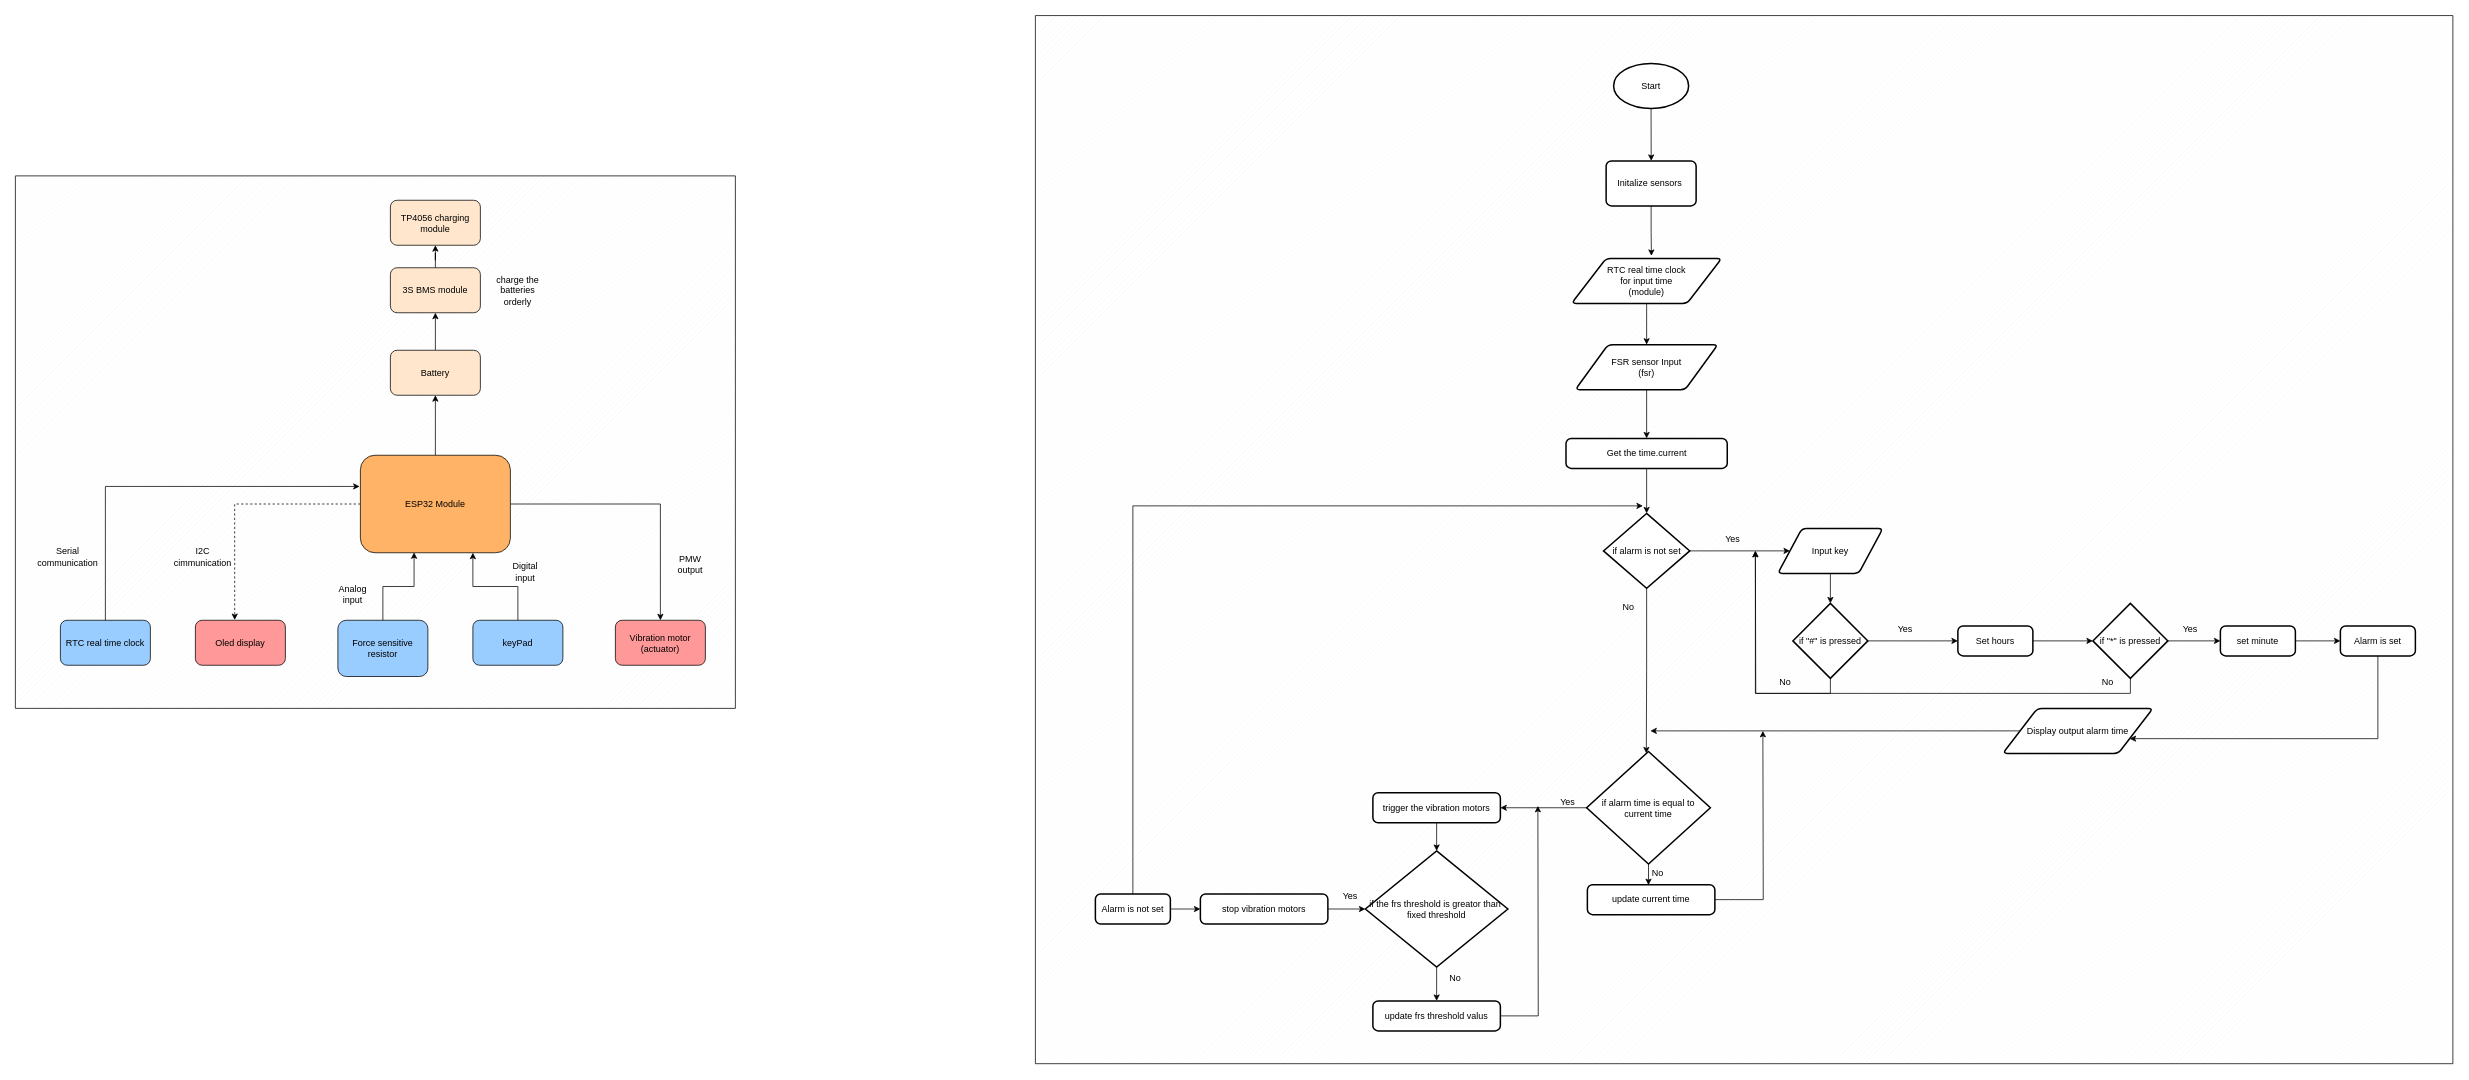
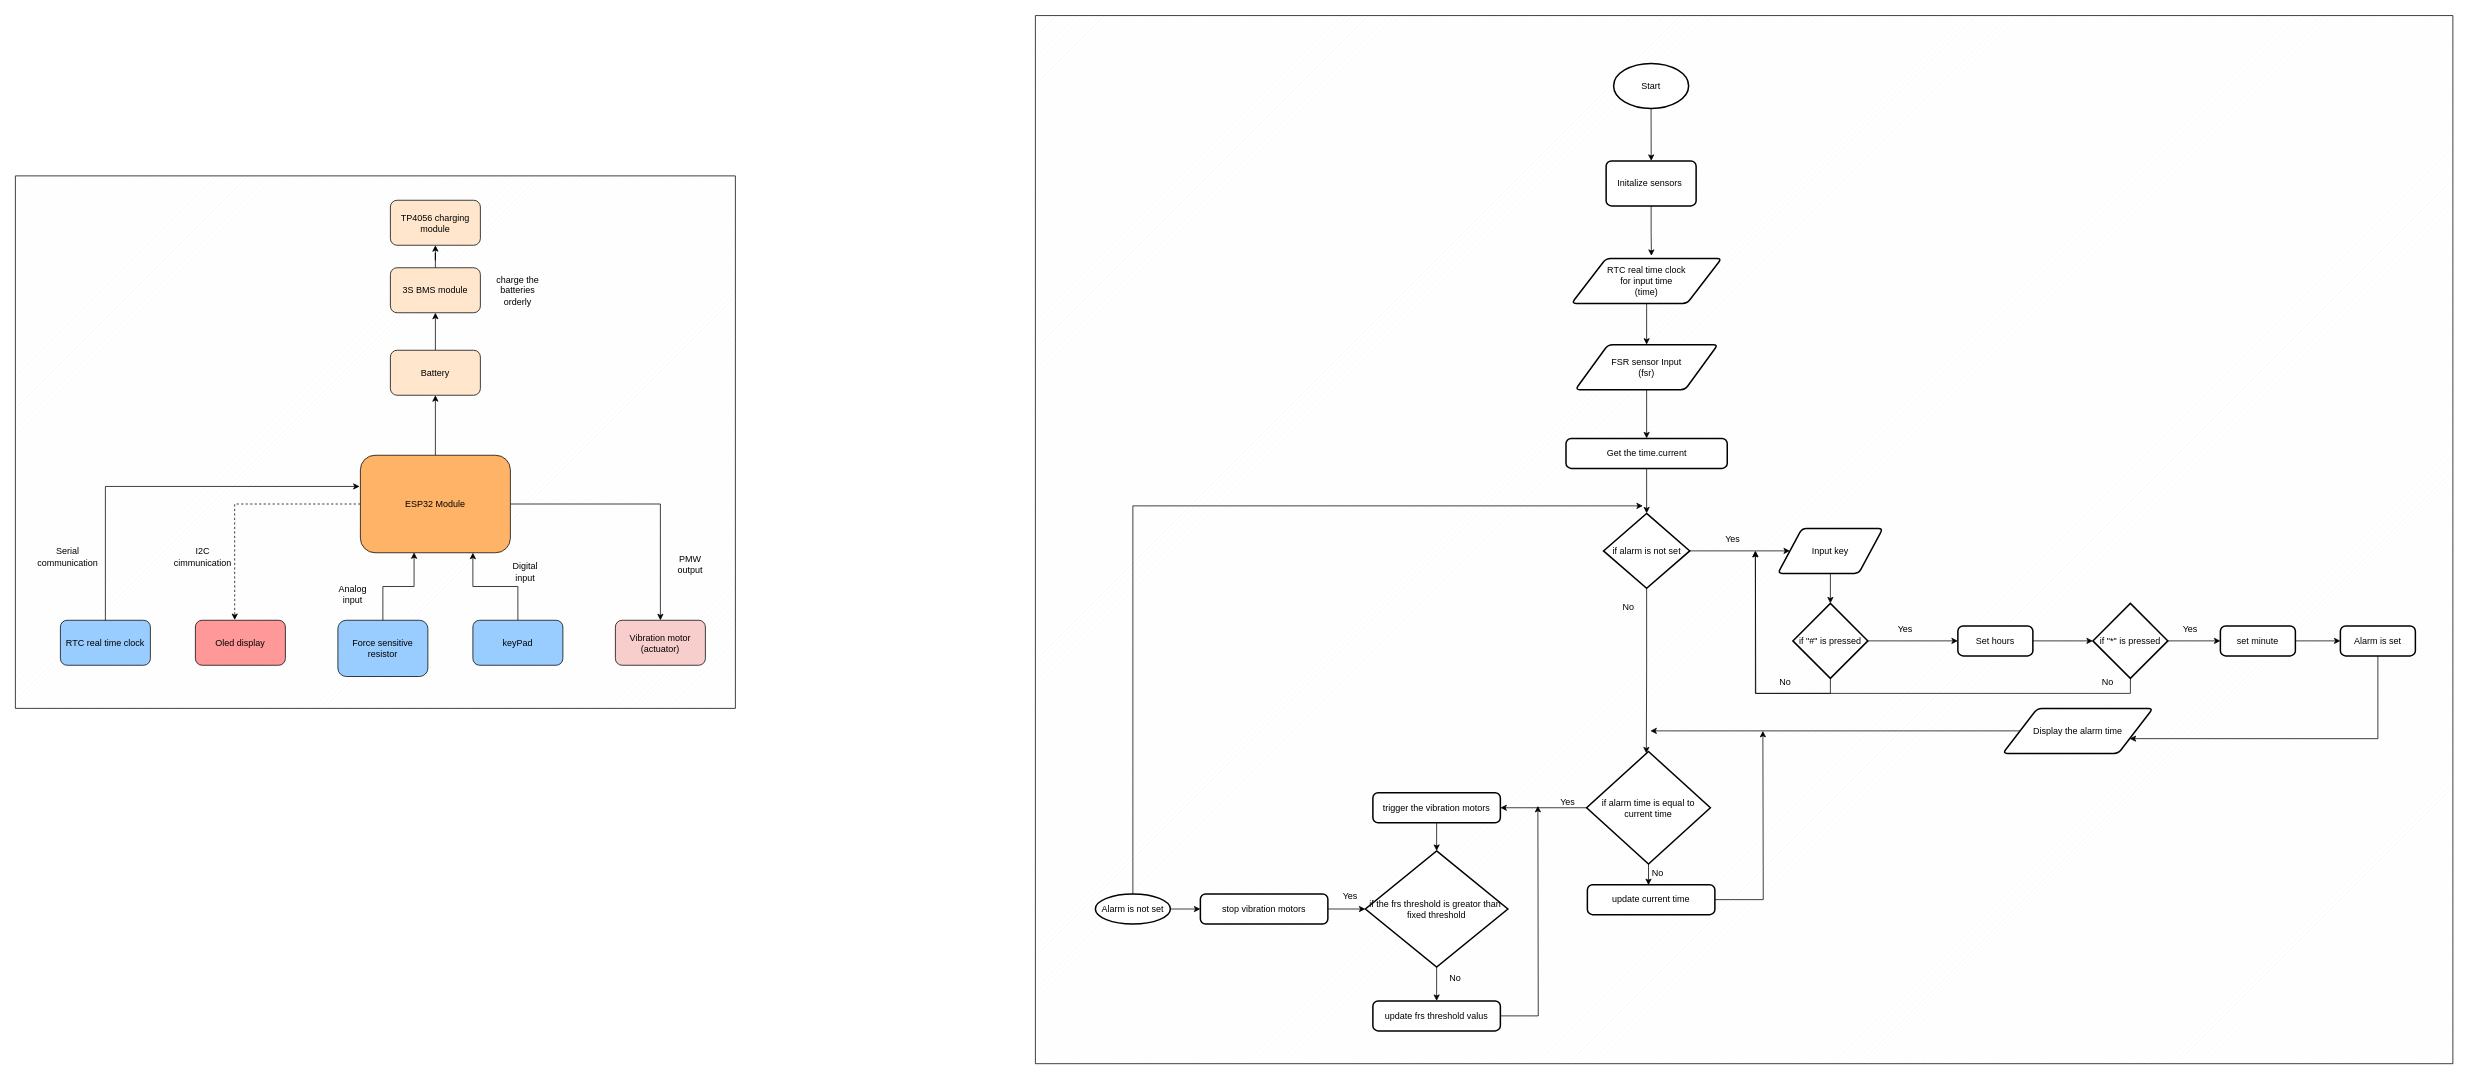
(1647, 281) -> (1647, 281)
(660, 643) -> (660, 643)
(2078, 731) -> (2078, 731)
(1133, 909) -> (1133, 909)
